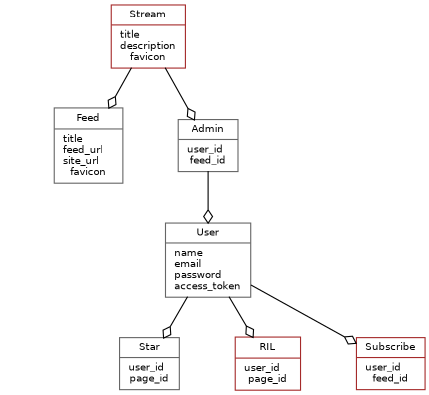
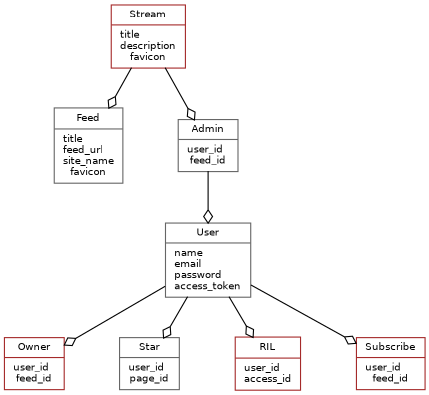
(81, 161) -> (89, 161)
none -> (34, 364)
(268, 379) -> (268, 379)
